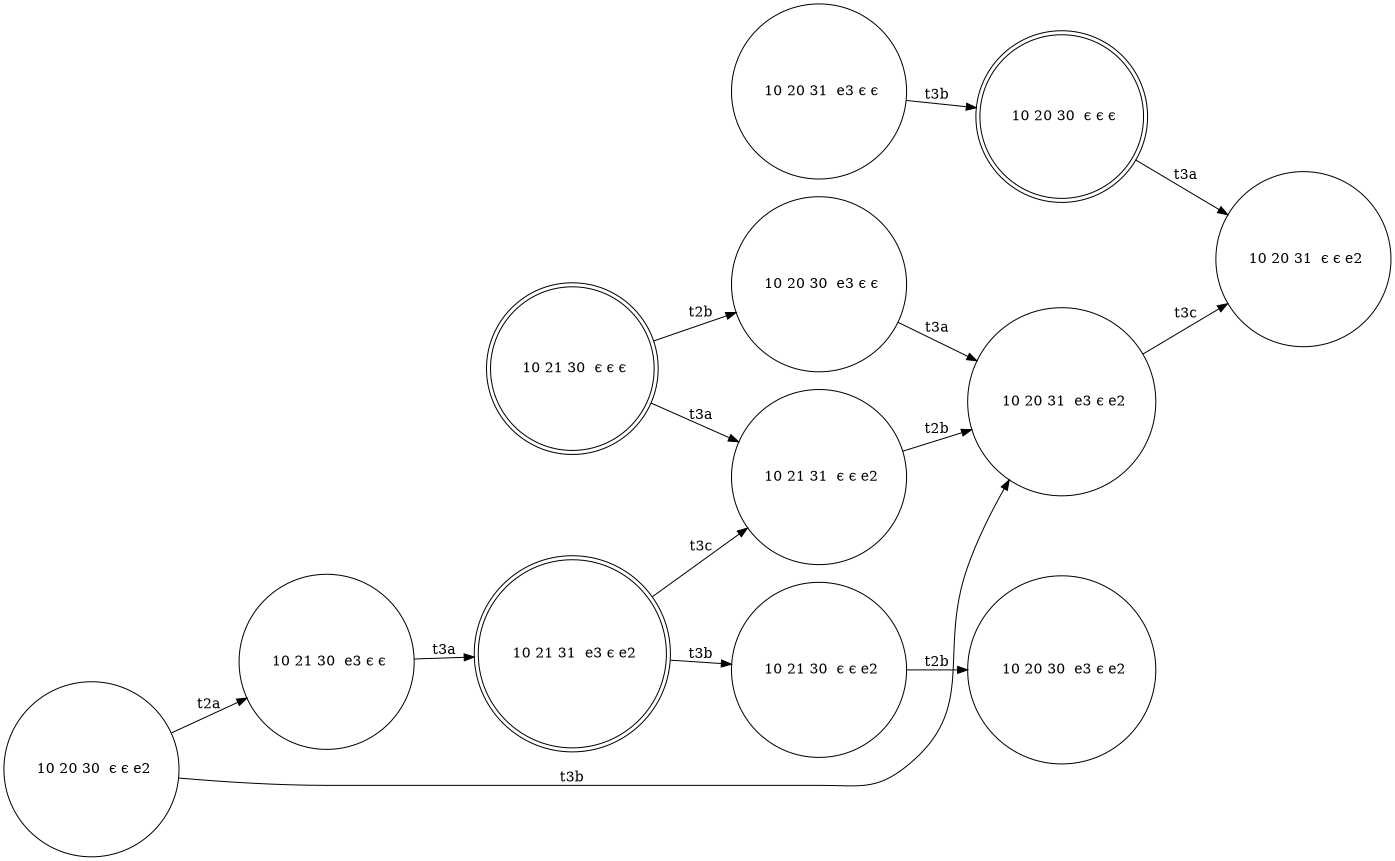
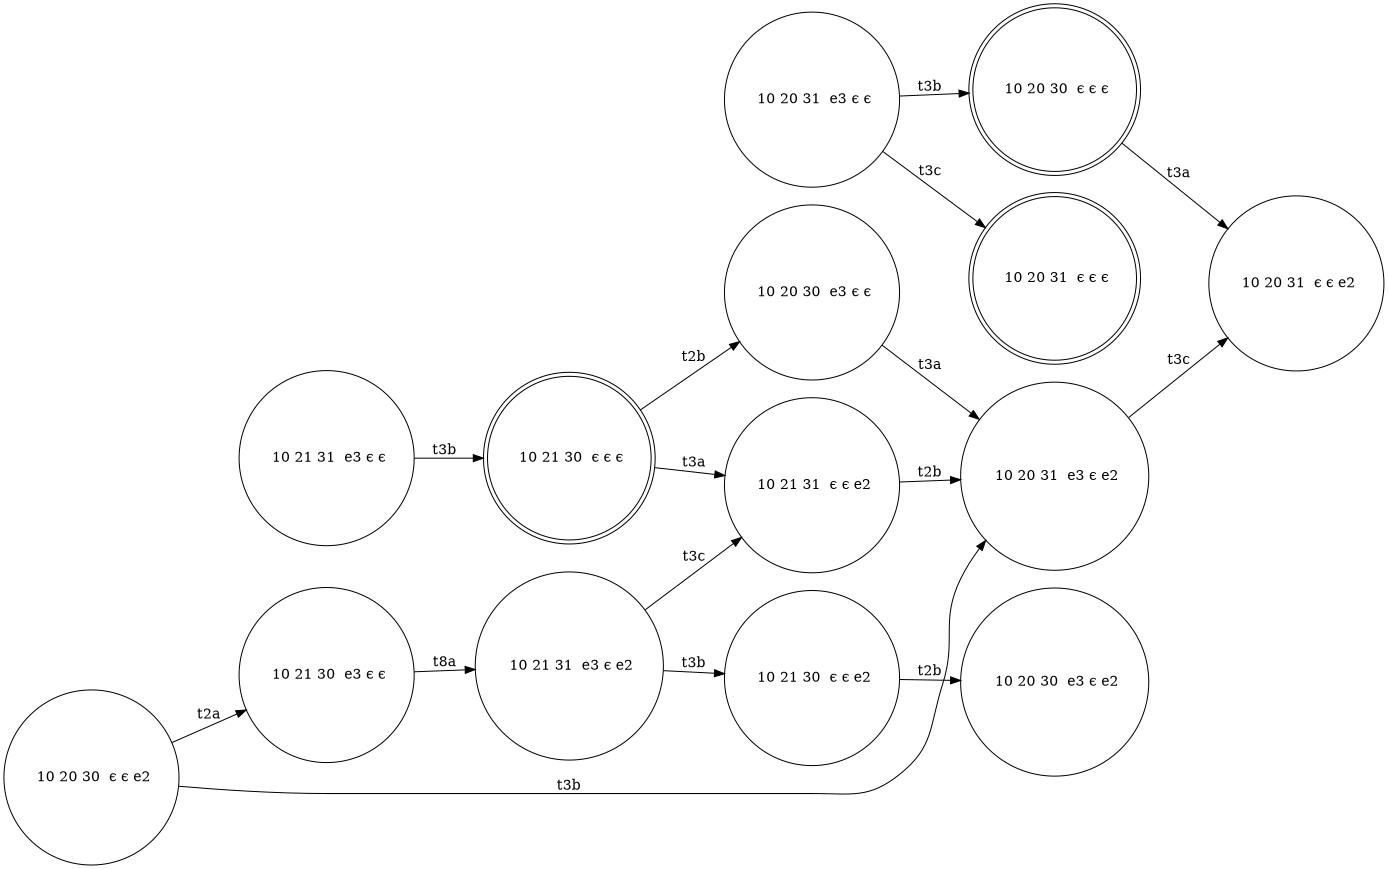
none -> (1055, 278)
none -> (327, 458)
(444, 650) -> (445, 662)
(572, 654) -> (569, 666)
